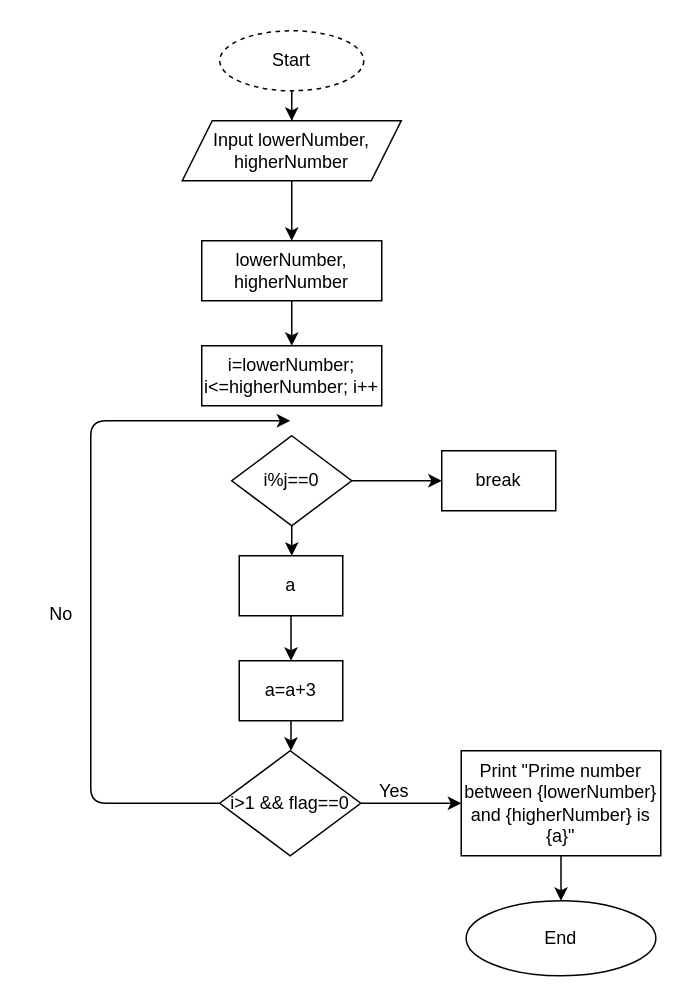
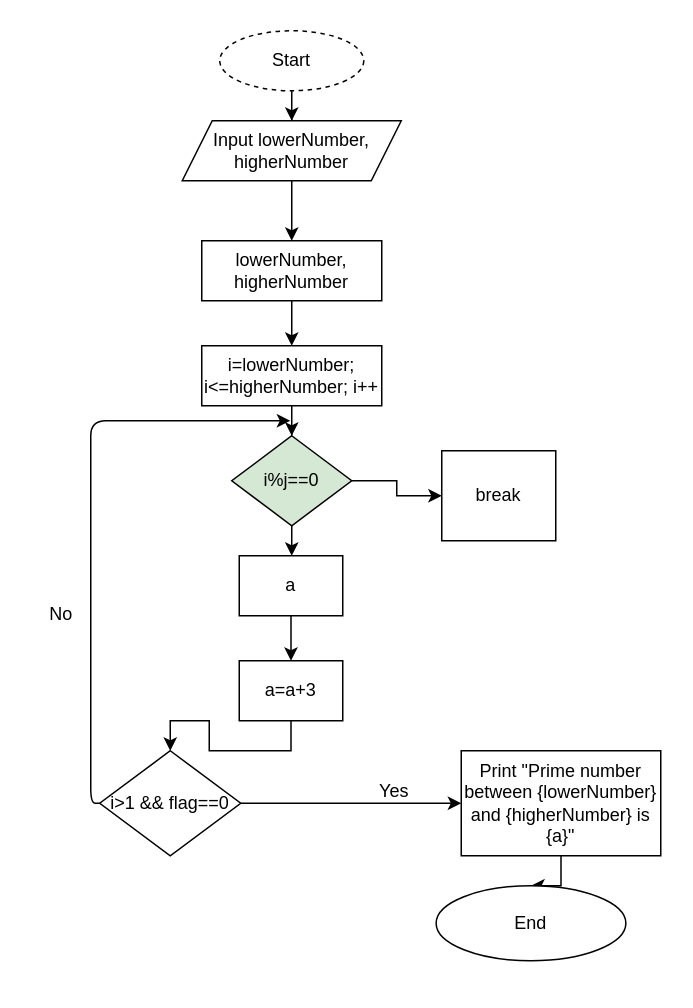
none -> (292, 426)
(292, 481) -> (292, 481)
(499, 481) -> (499, 496)
(290, 803) -> (170, 803)
(561, 938) -> (531, 923)
